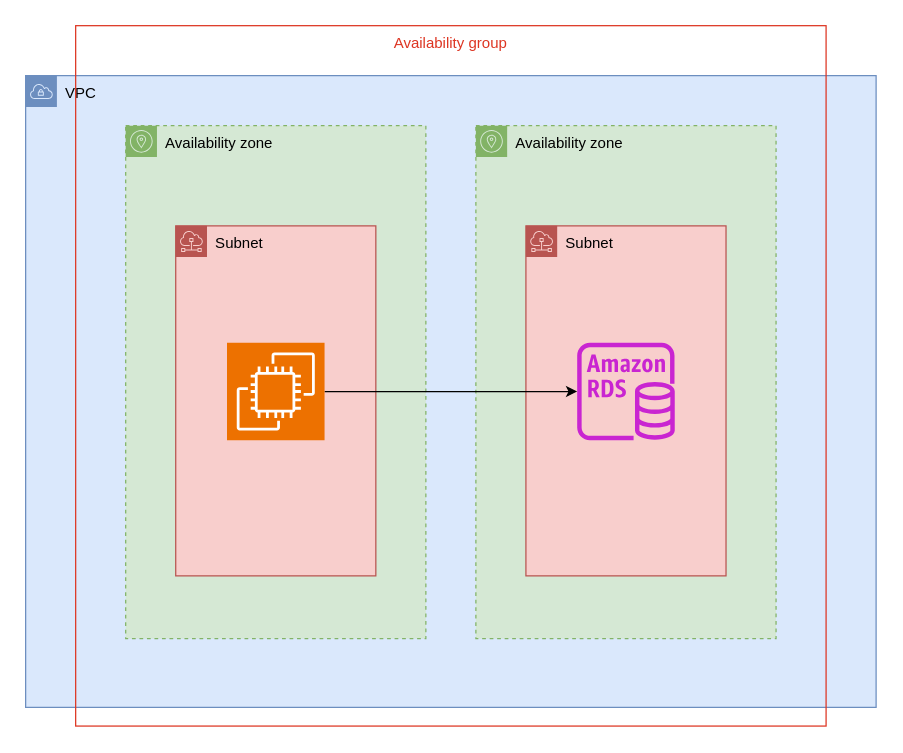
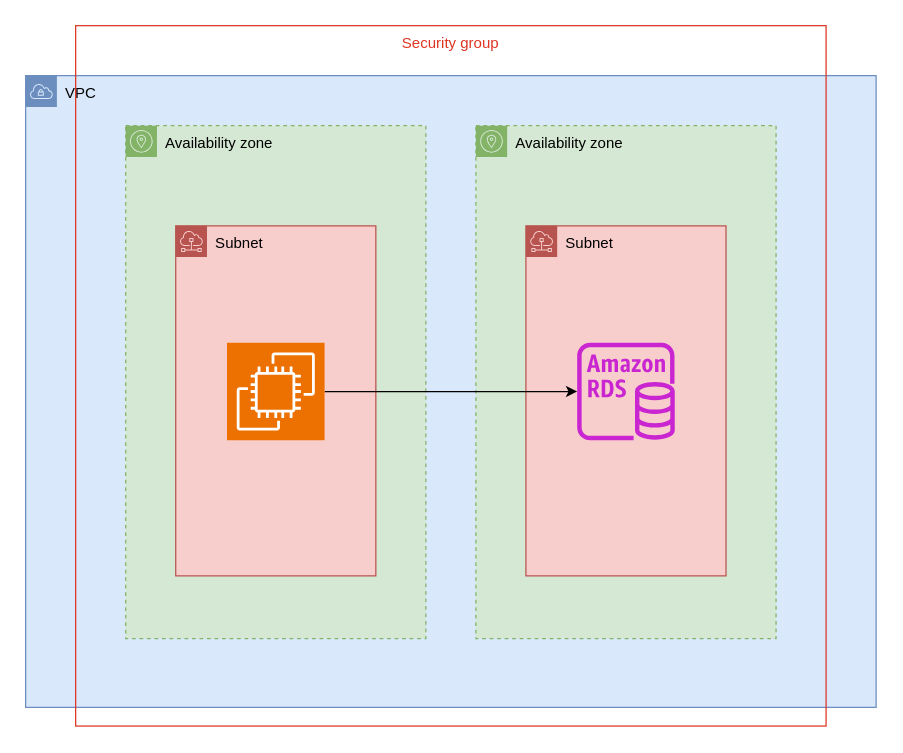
(451, 43) -> (451, 43)
